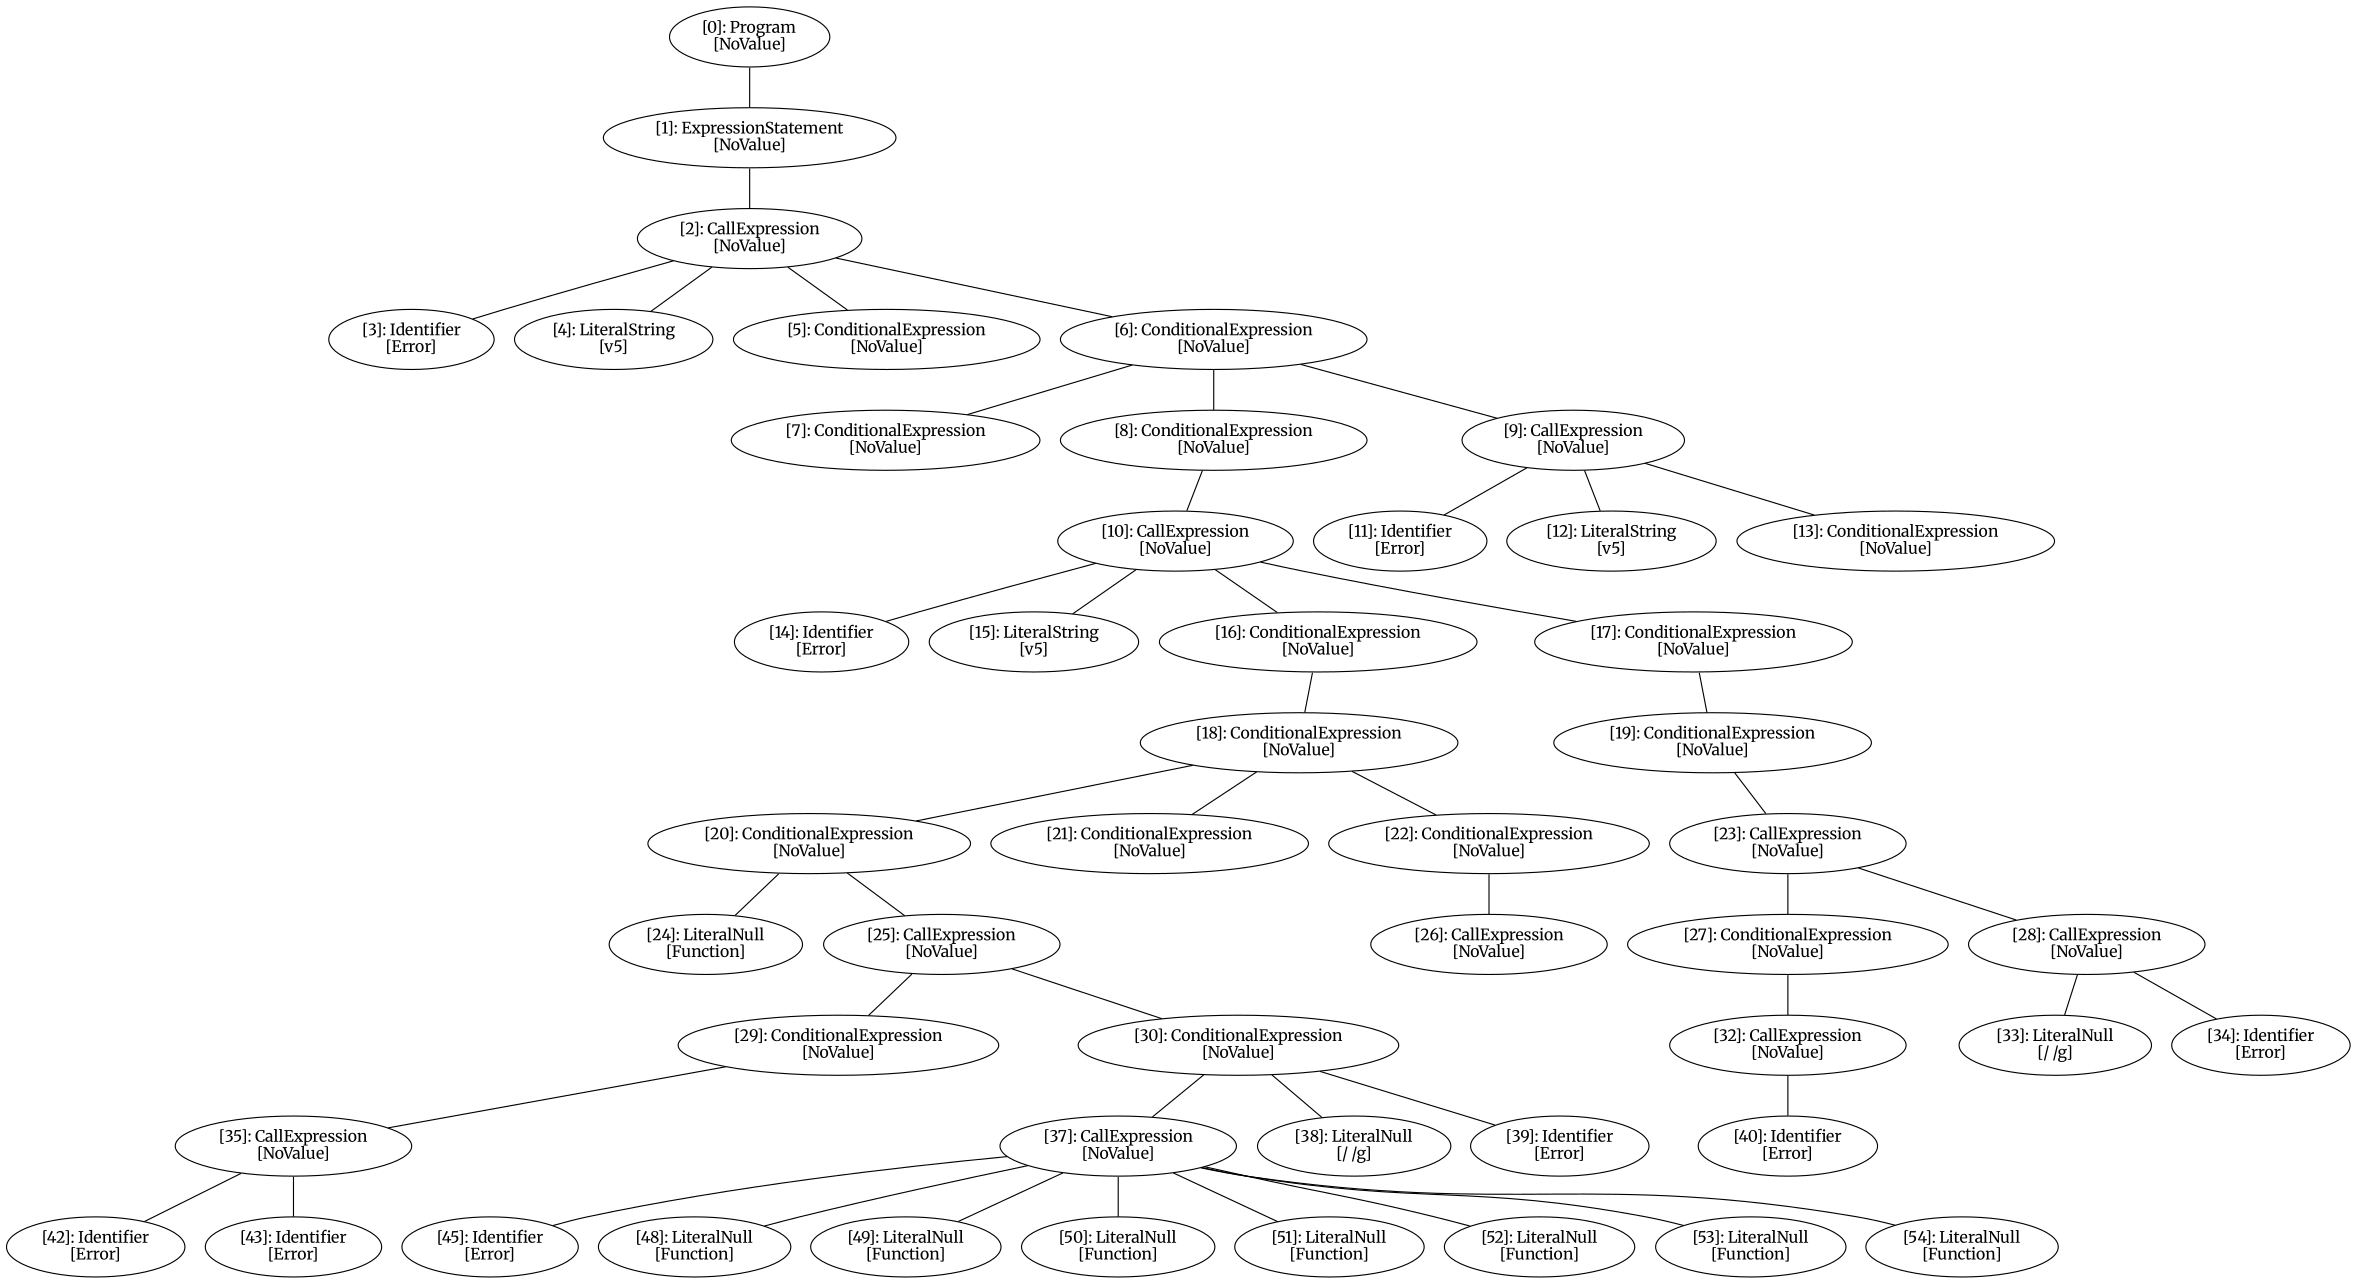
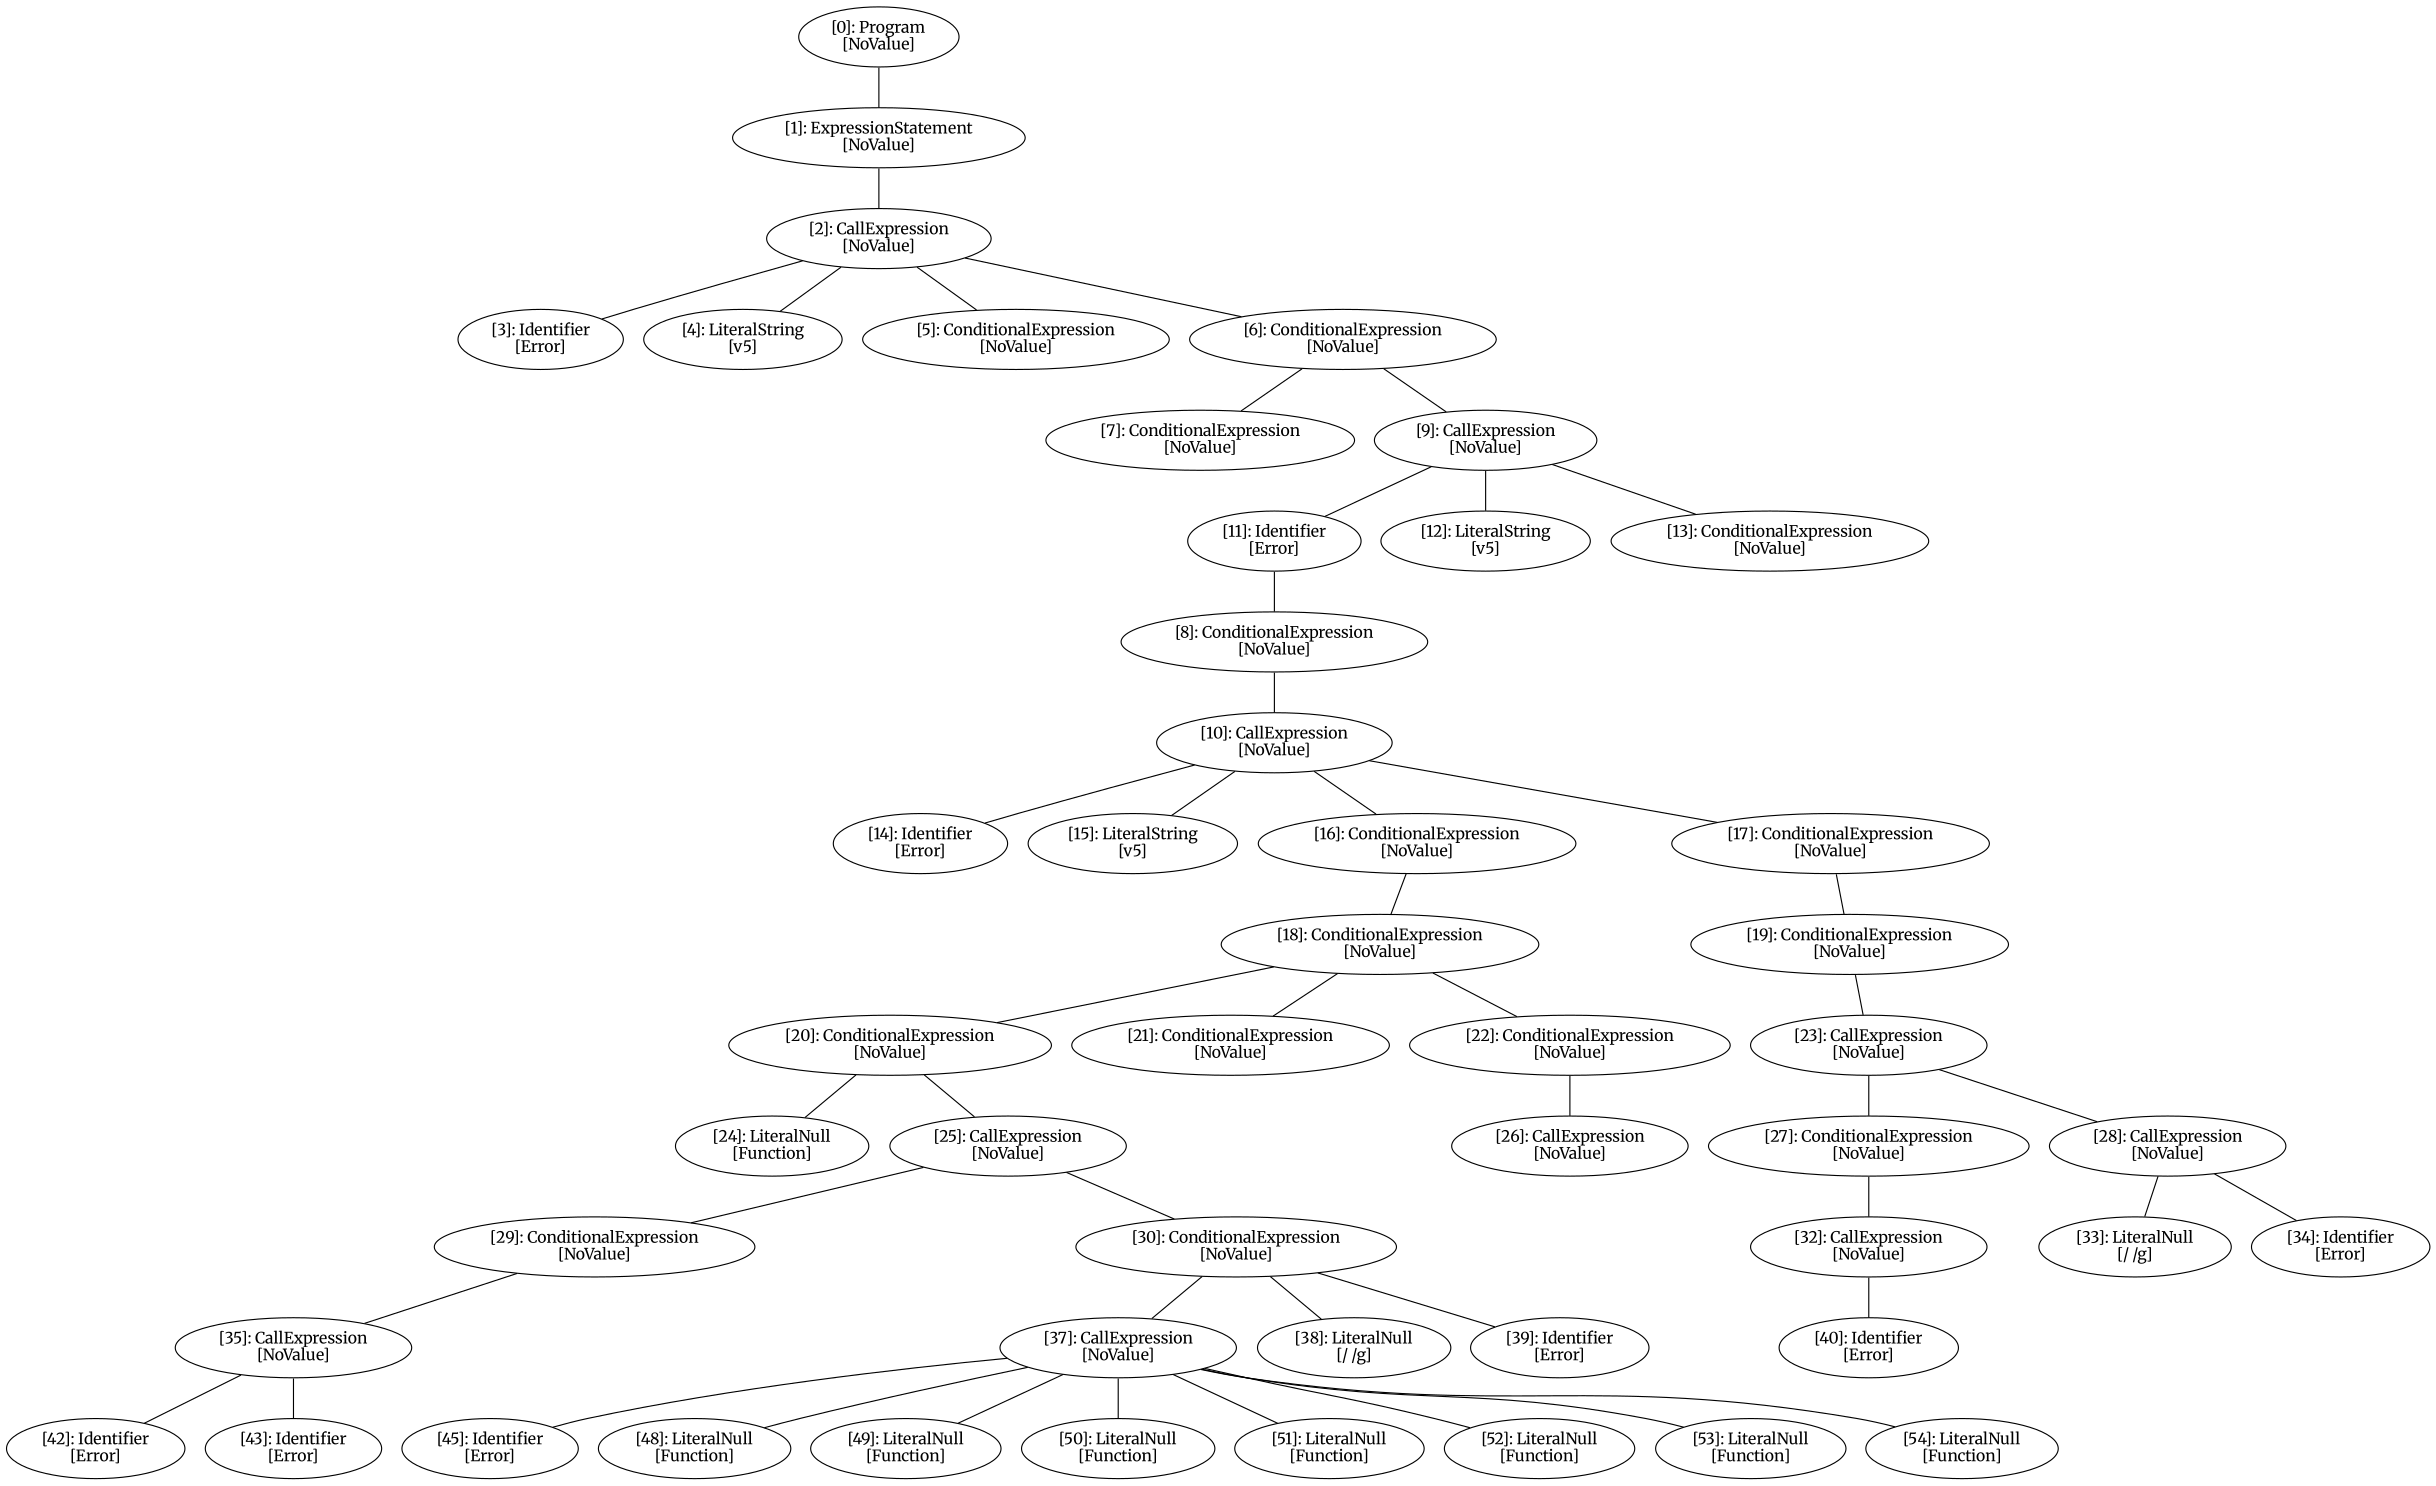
(1214, 390) -> (1274, 592)
